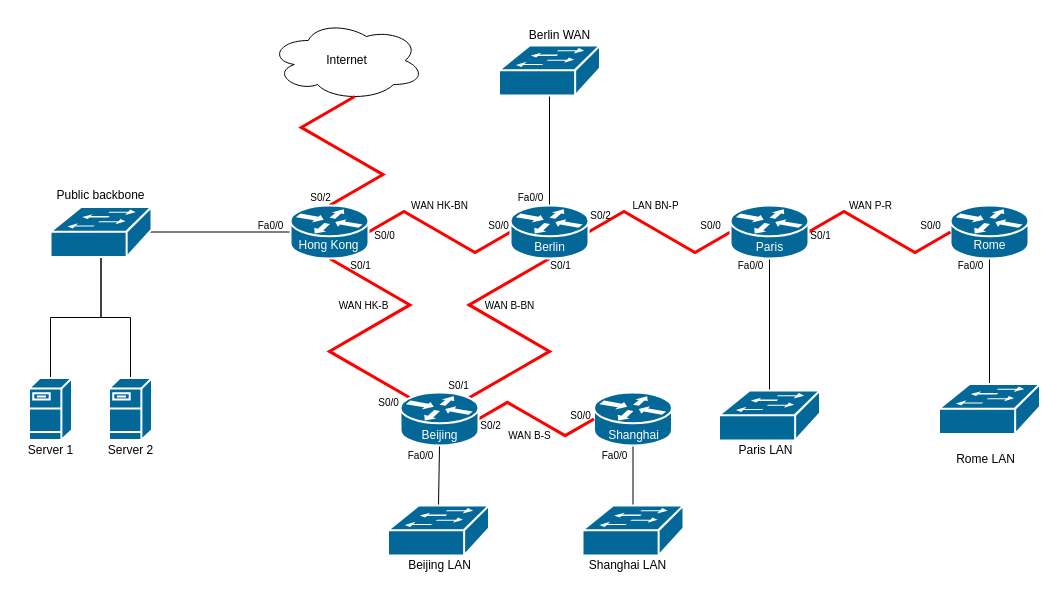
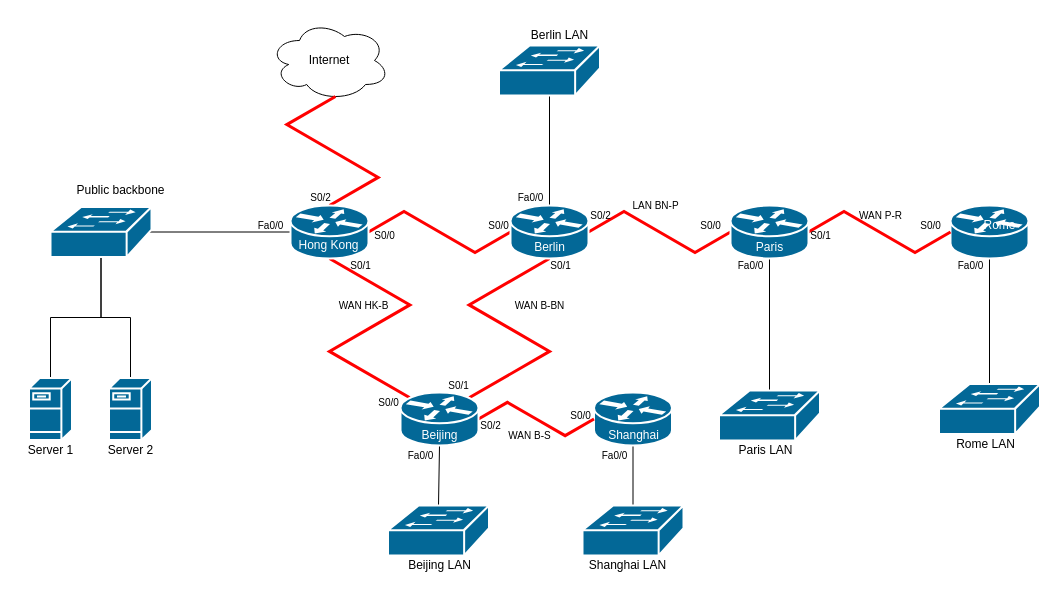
(560, 36) -> (560, 36)
(347, 61) -> (330, 61)
(101, 196) -> (121, 191)
(440, 206) -> none
(871, 206) -> (881, 216)
(990, 246) -> (1000, 226)
(510, 306) -> (540, 306)
(986, 459) -> (986, 444)
